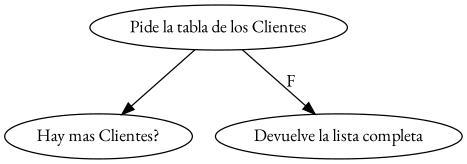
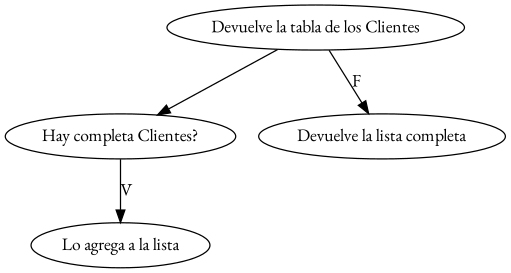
(219, 28) -> (316, 28)
(99, 136) -> (120, 136)
none -> (120, 245)
